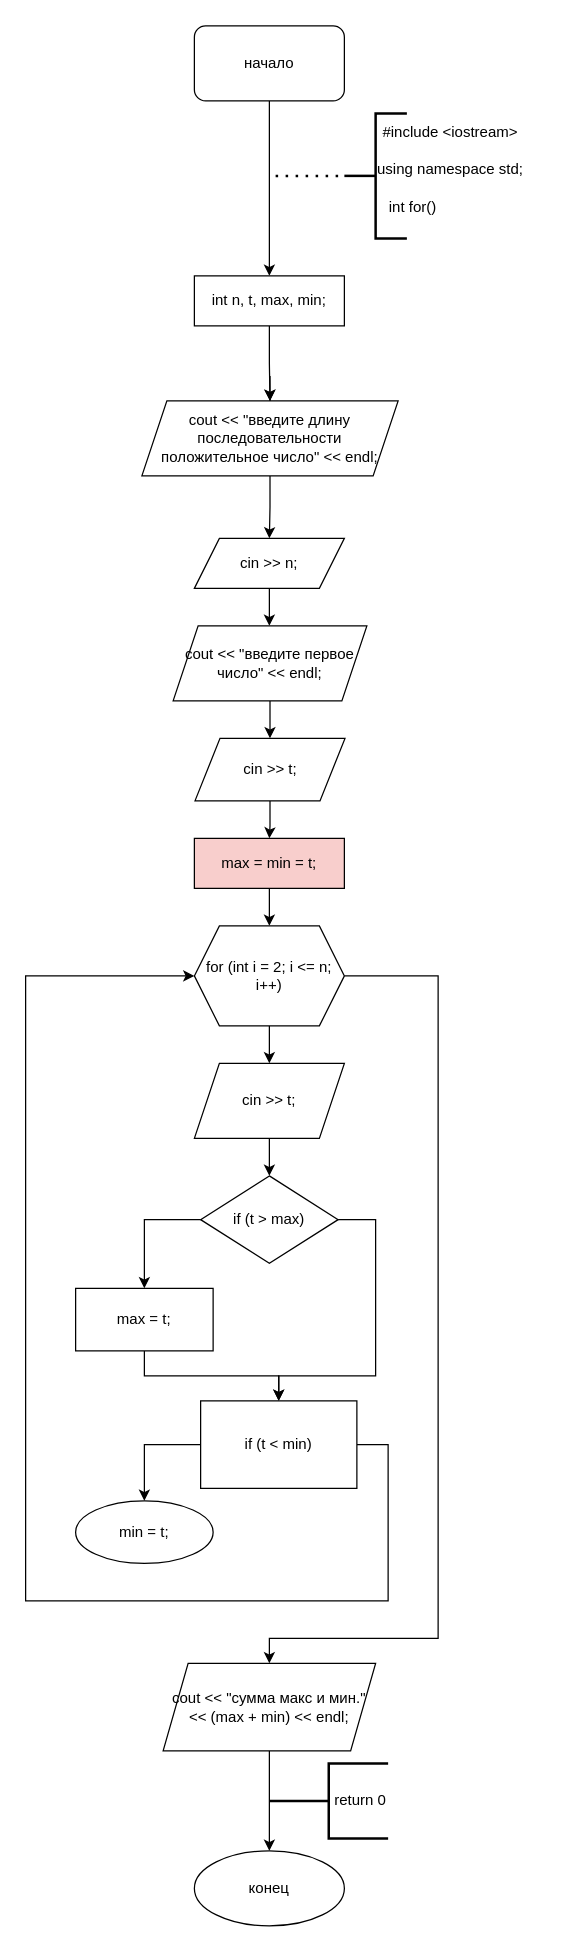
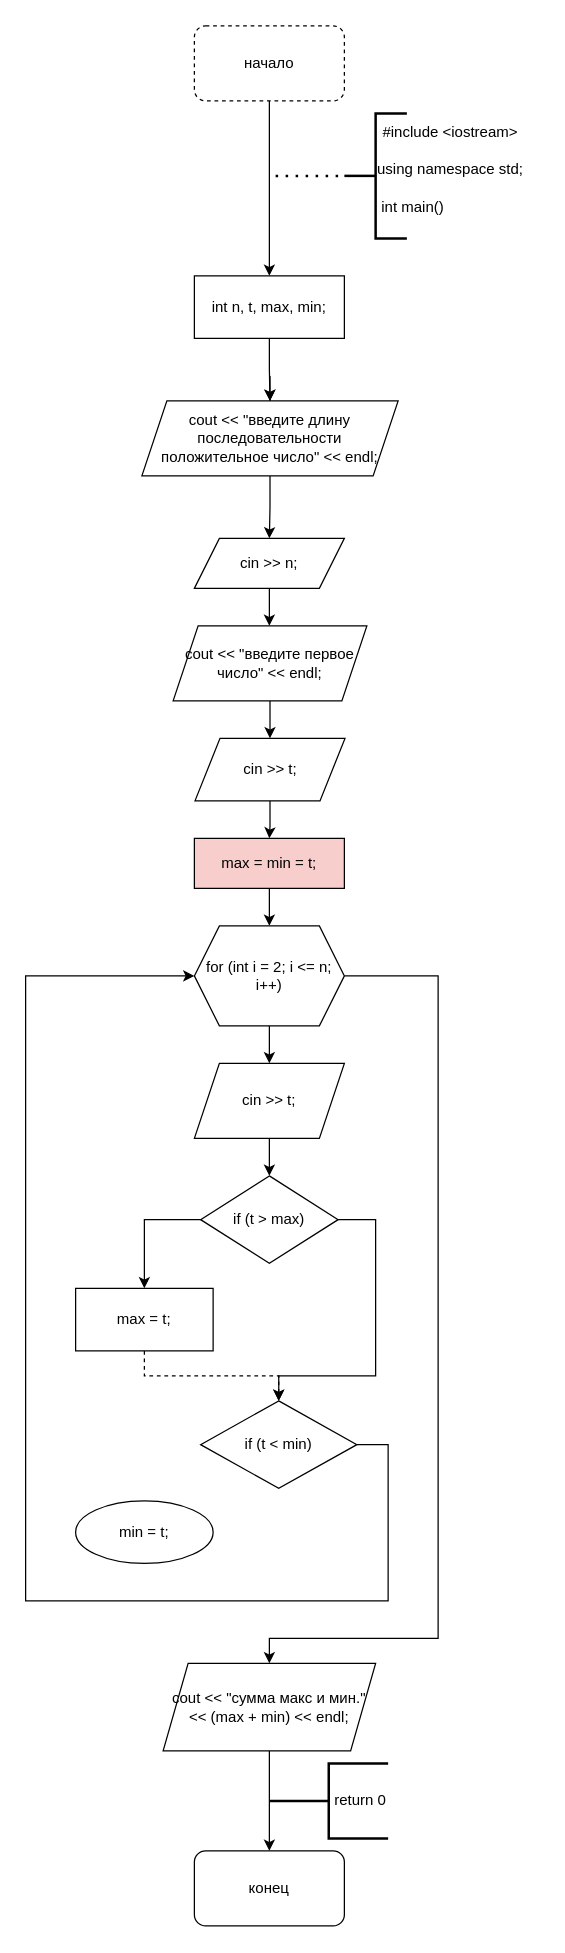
(269, 63) -> (269, 63)
(413, 207) -> (413, 207)
(269, 301) -> (269, 307)
(199, 1376) -> (199, 1376)
(148, 1444) -> none
(279, 1444) -> (279, 1444)
(269, 1888) -> (269, 1888)
